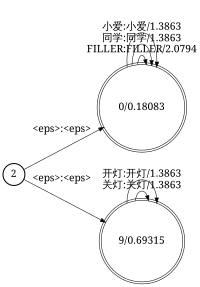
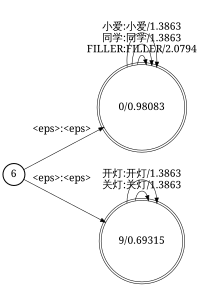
(142, 107) -> (142, 107)
(14, 175) -> (14, 175)
